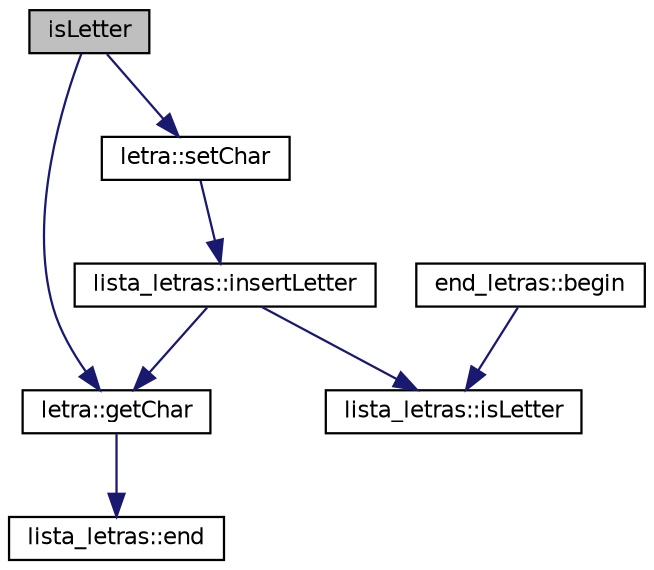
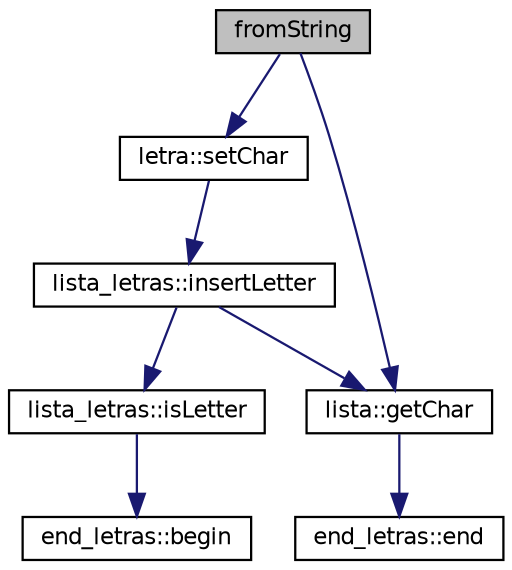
(89, 32) -> (293, 32)
(498, 339) -> (137, 464)
(117, 412) -> (399, 412)
(117, 538) -> (399, 538)
